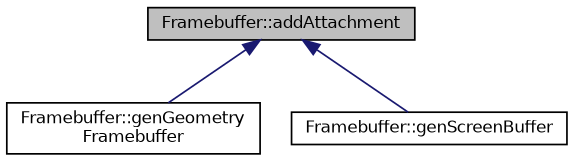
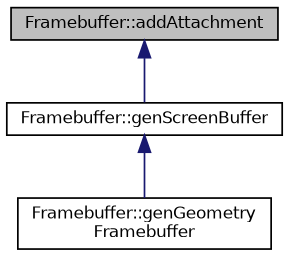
(207, 76) -> (145, 175)
